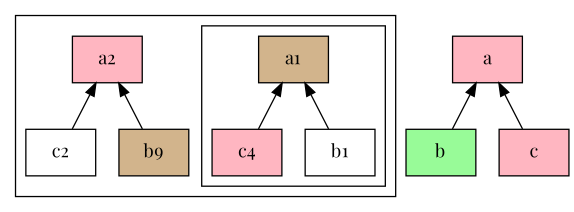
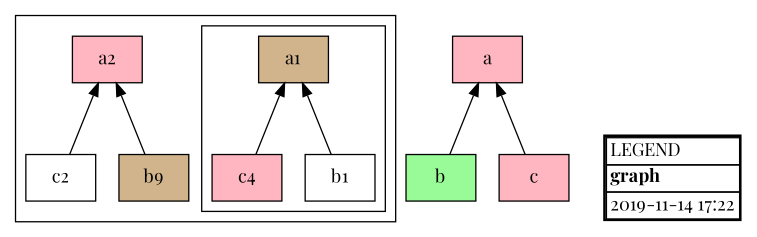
none -> (672, 178)
